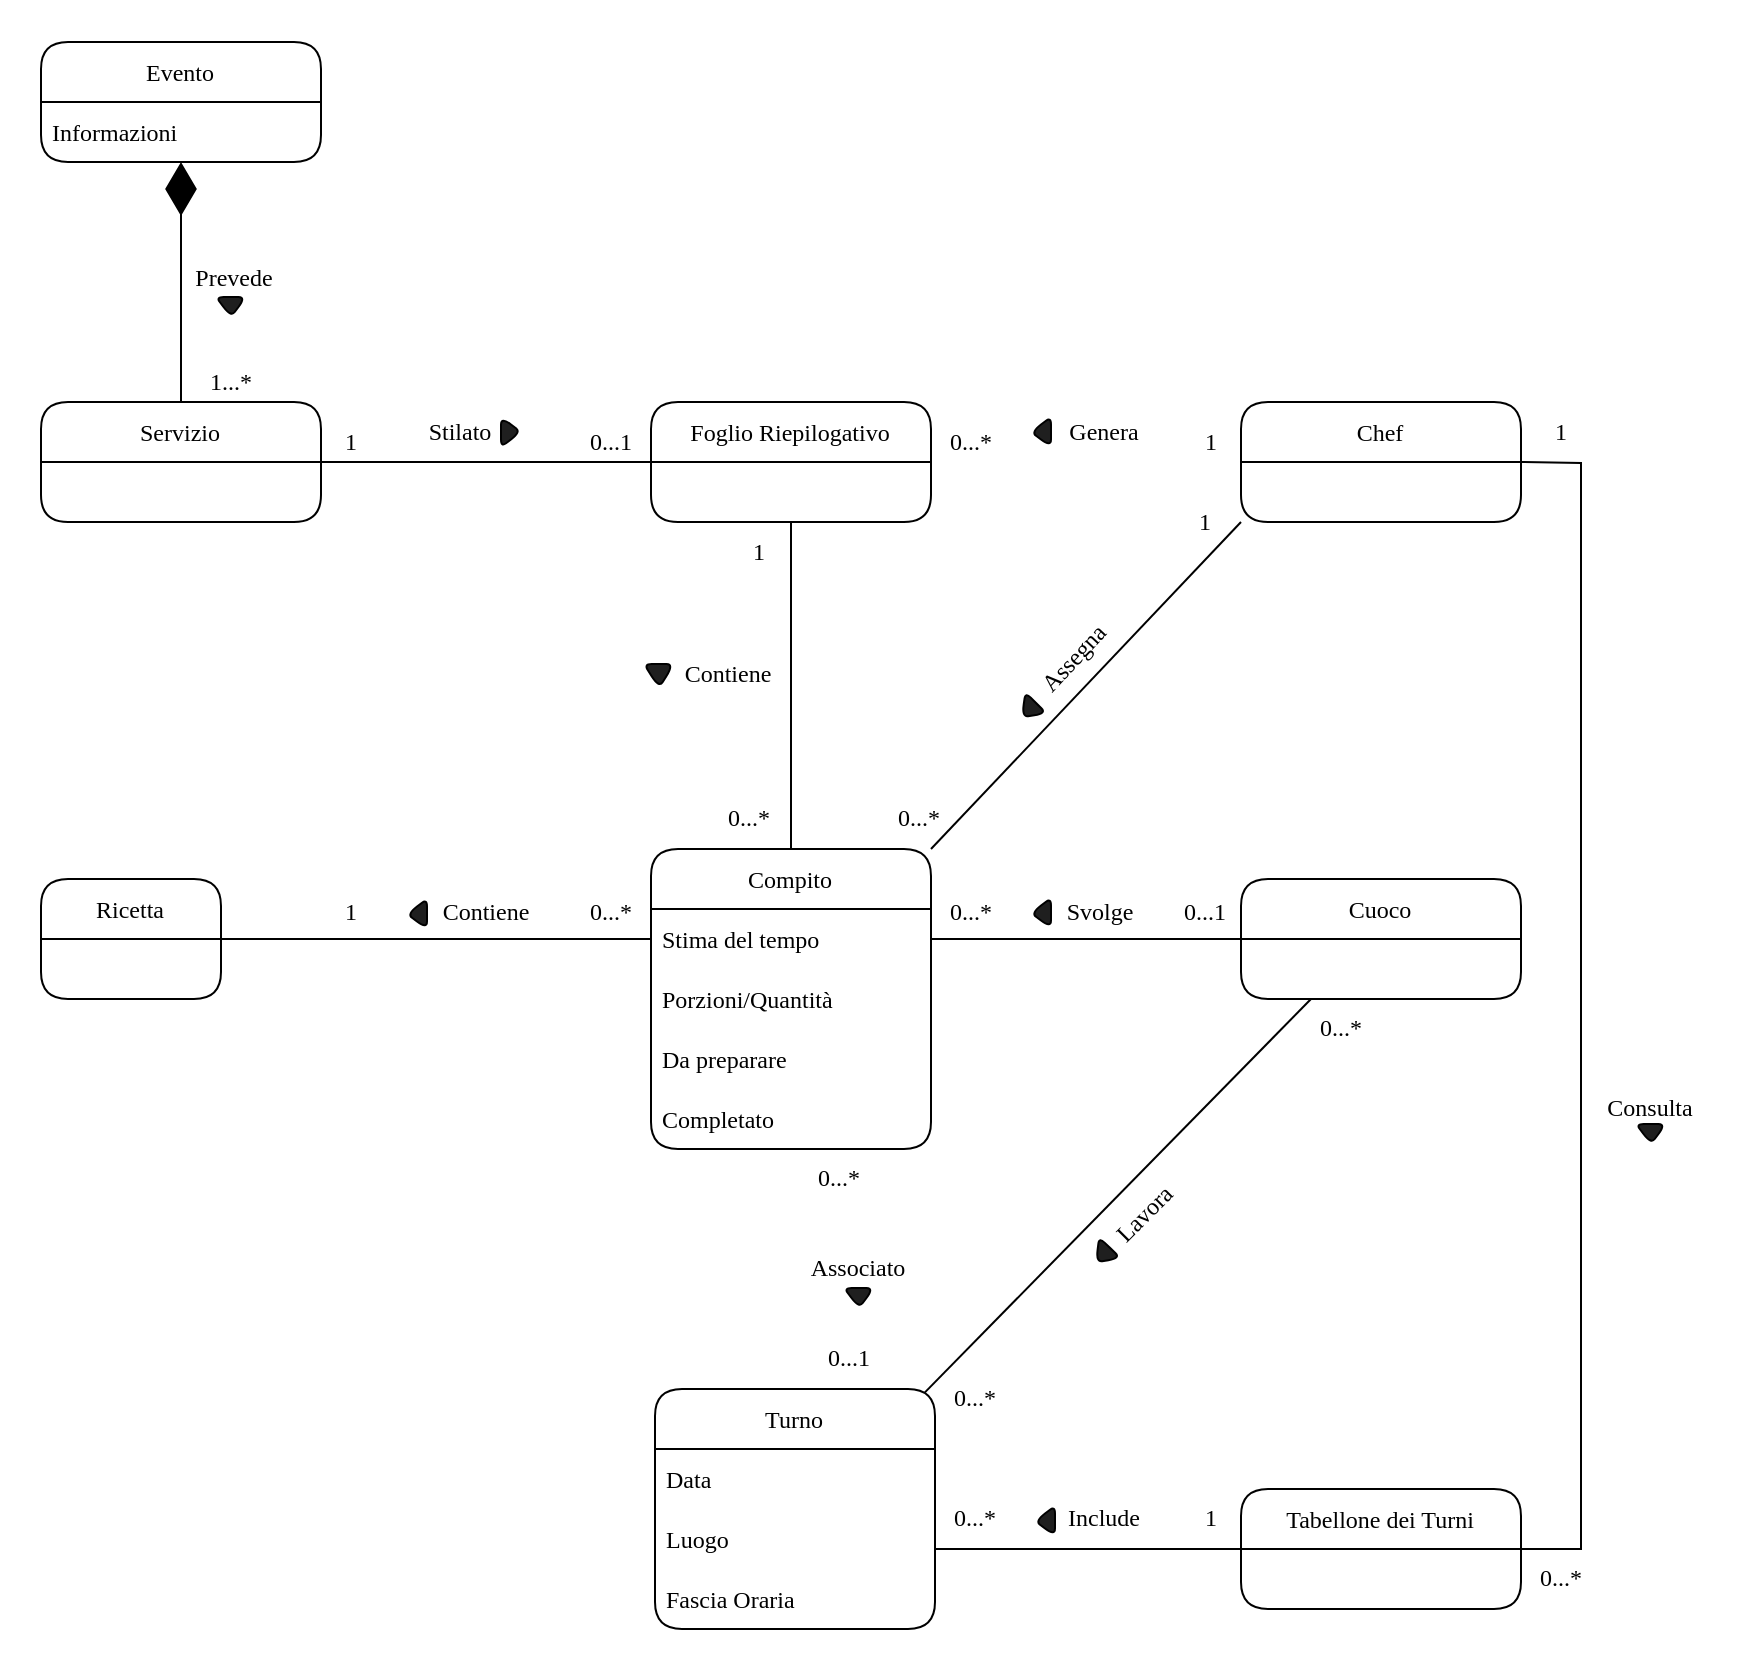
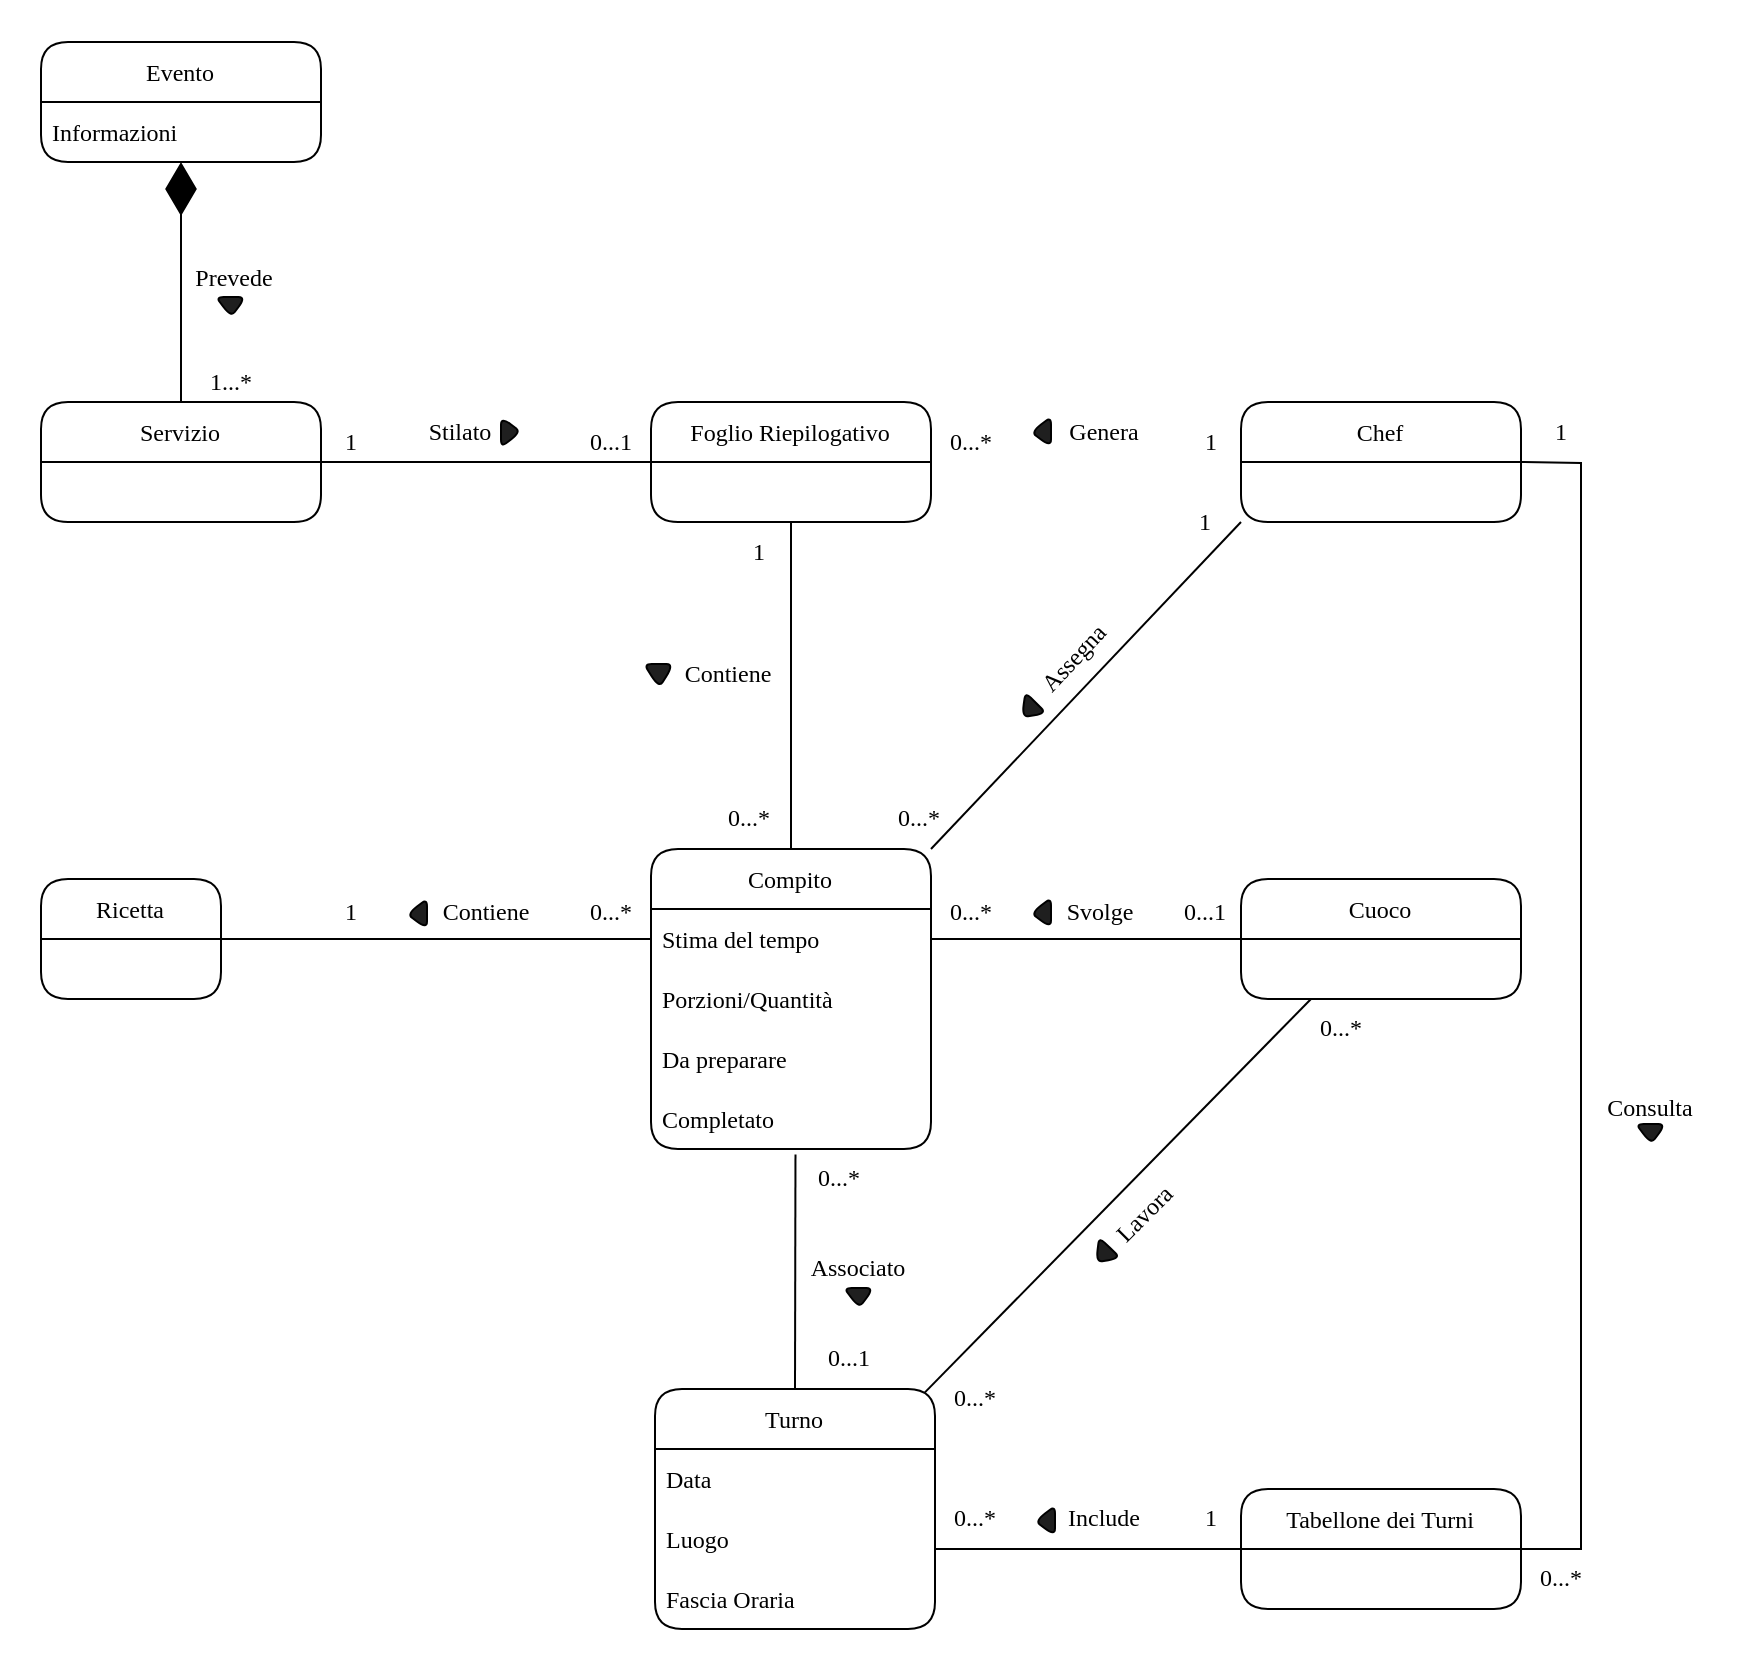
none -> (795, 1272)
